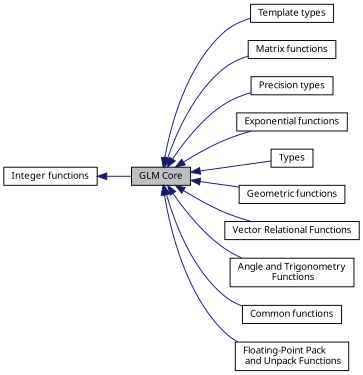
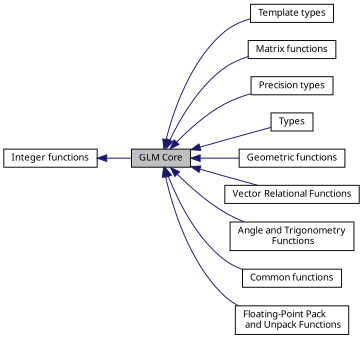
(292, 122) -> none
